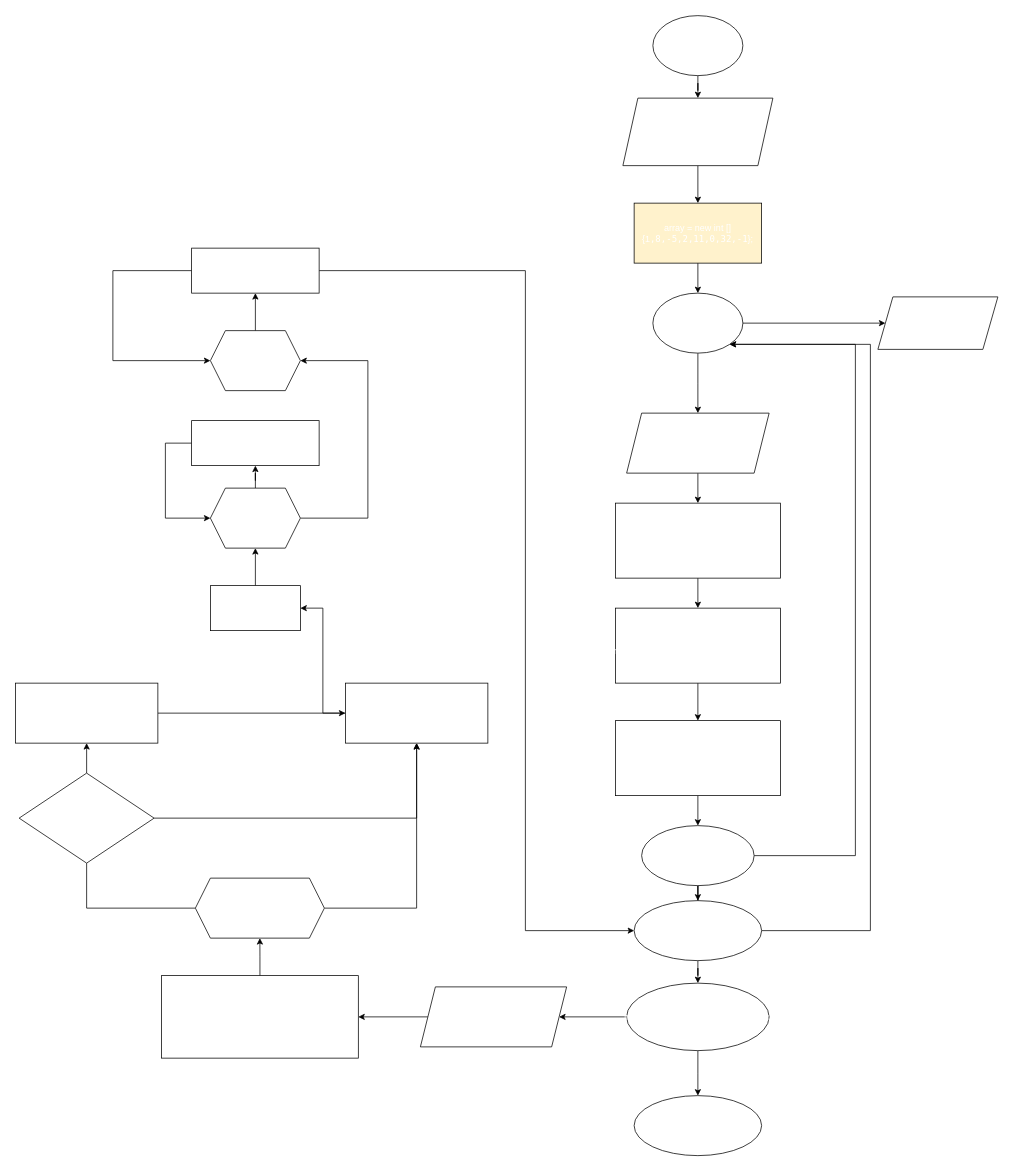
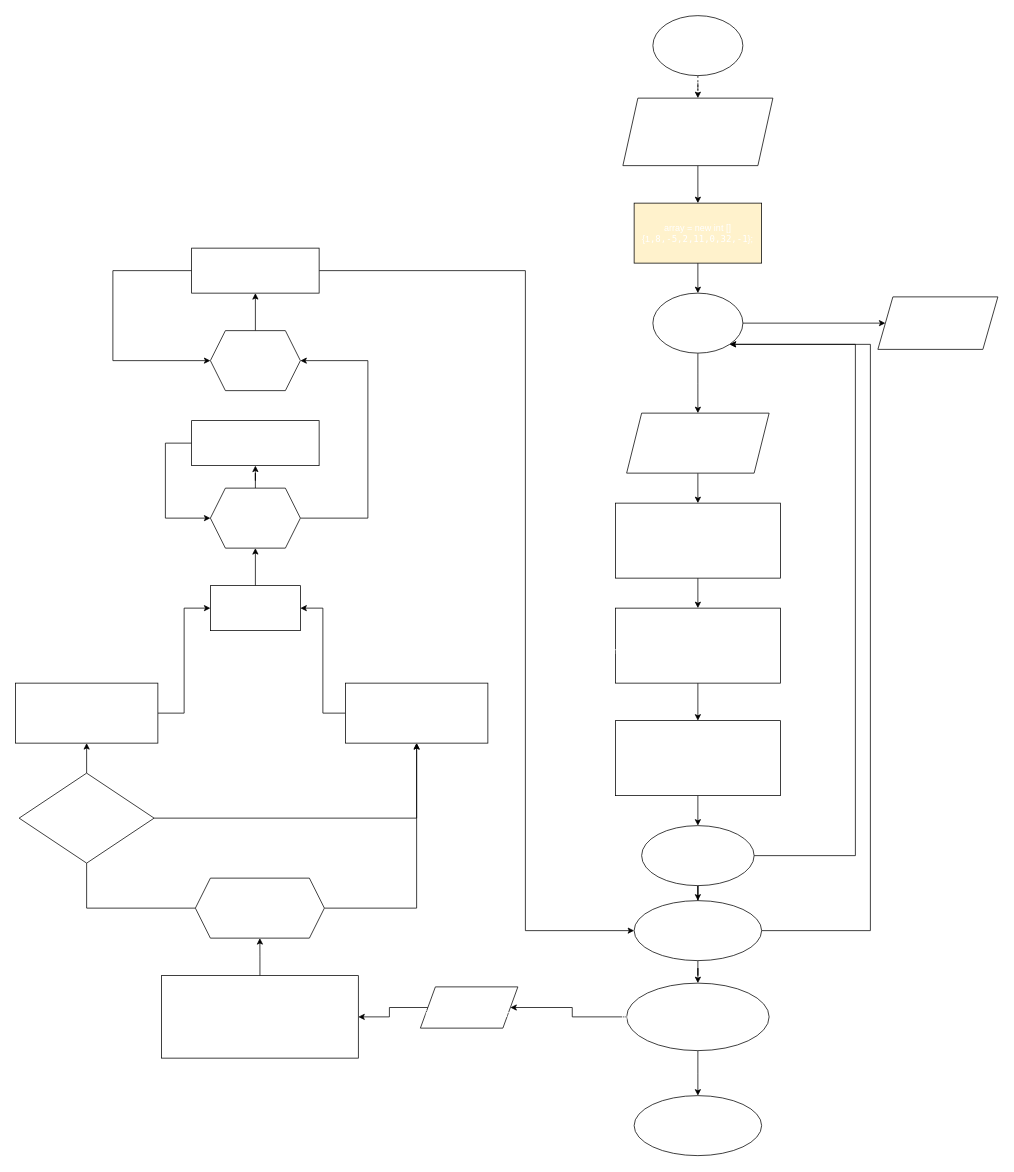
(698, 89) -> (698, 89)
(250, 713) -> (184, 608)
(494, 1017) -> (469, 1007)
(698, 1017) -> (698, 1017)
